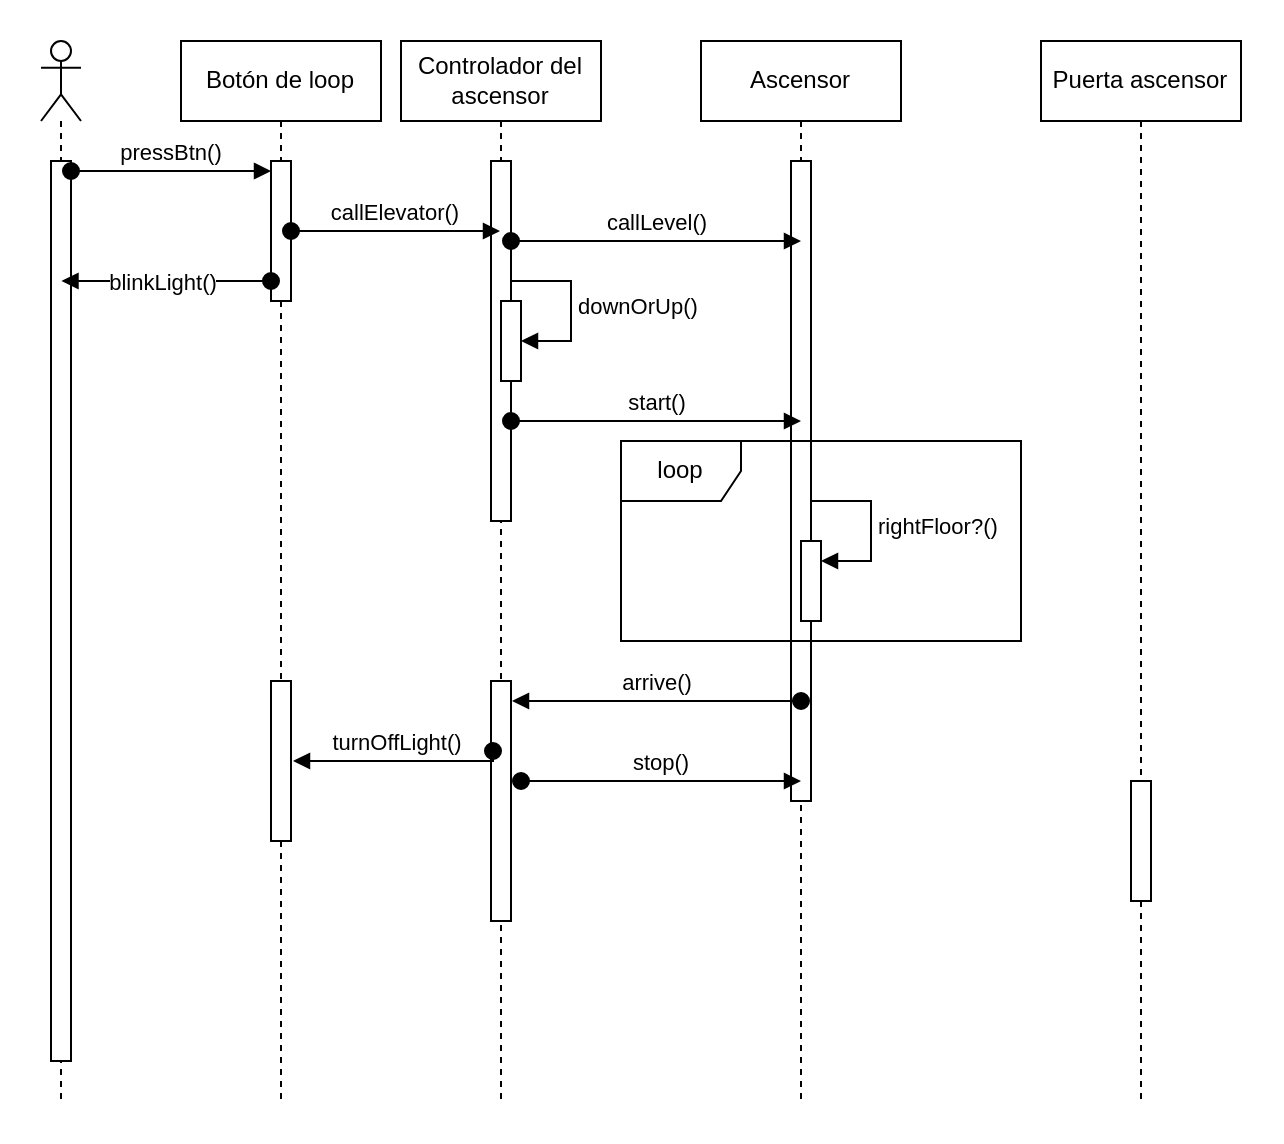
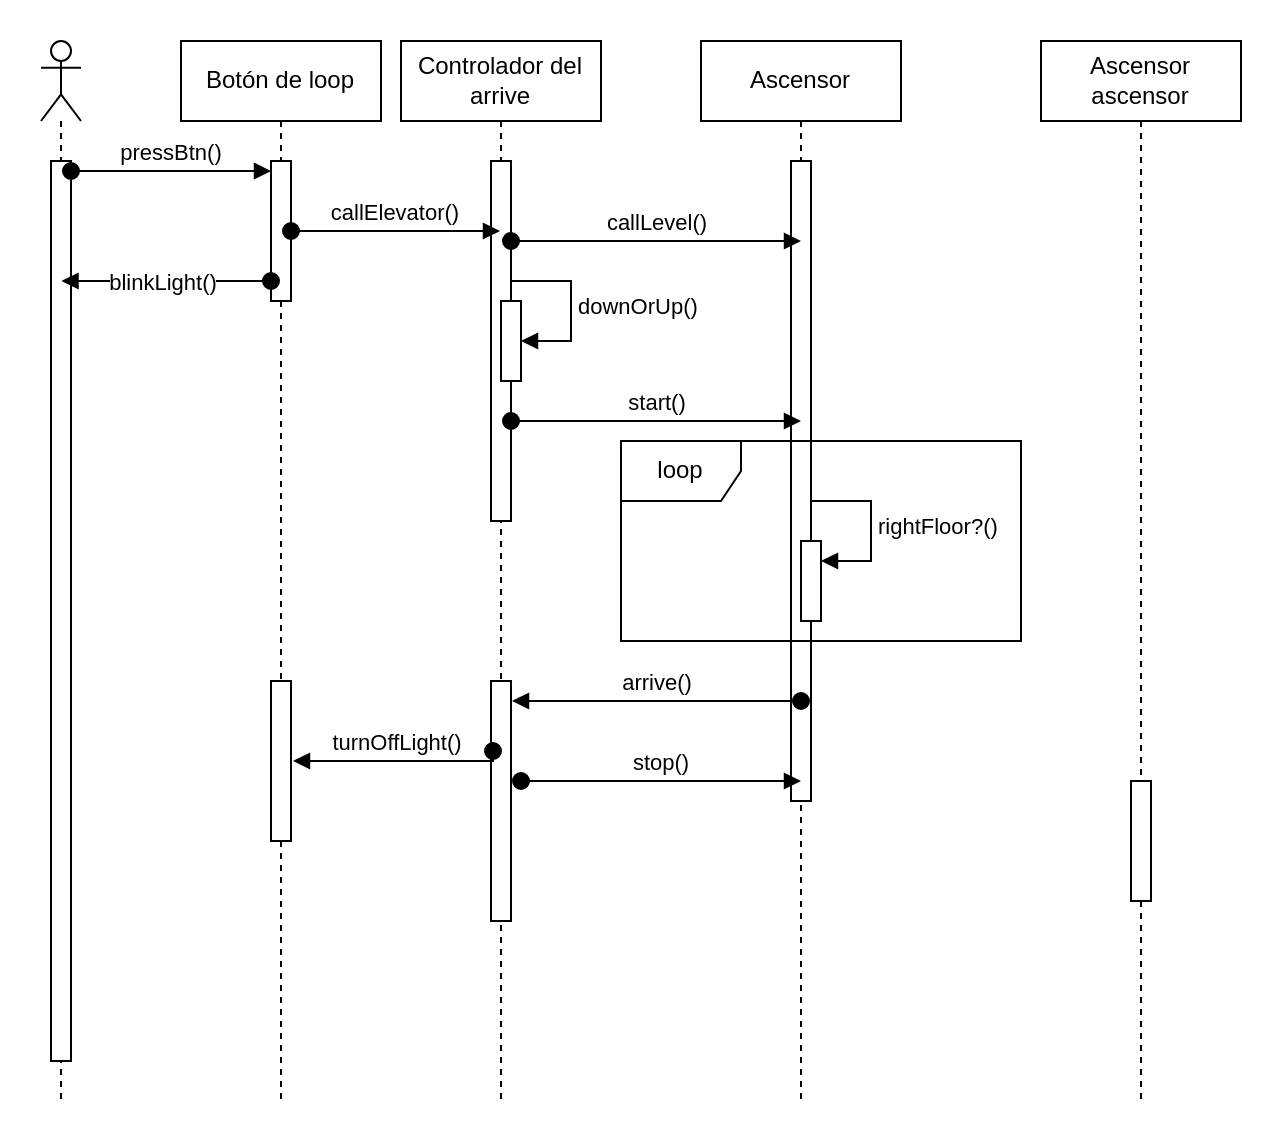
(501, 81) -> (501, 81)
(1141, 81) -> (1141, 81)
